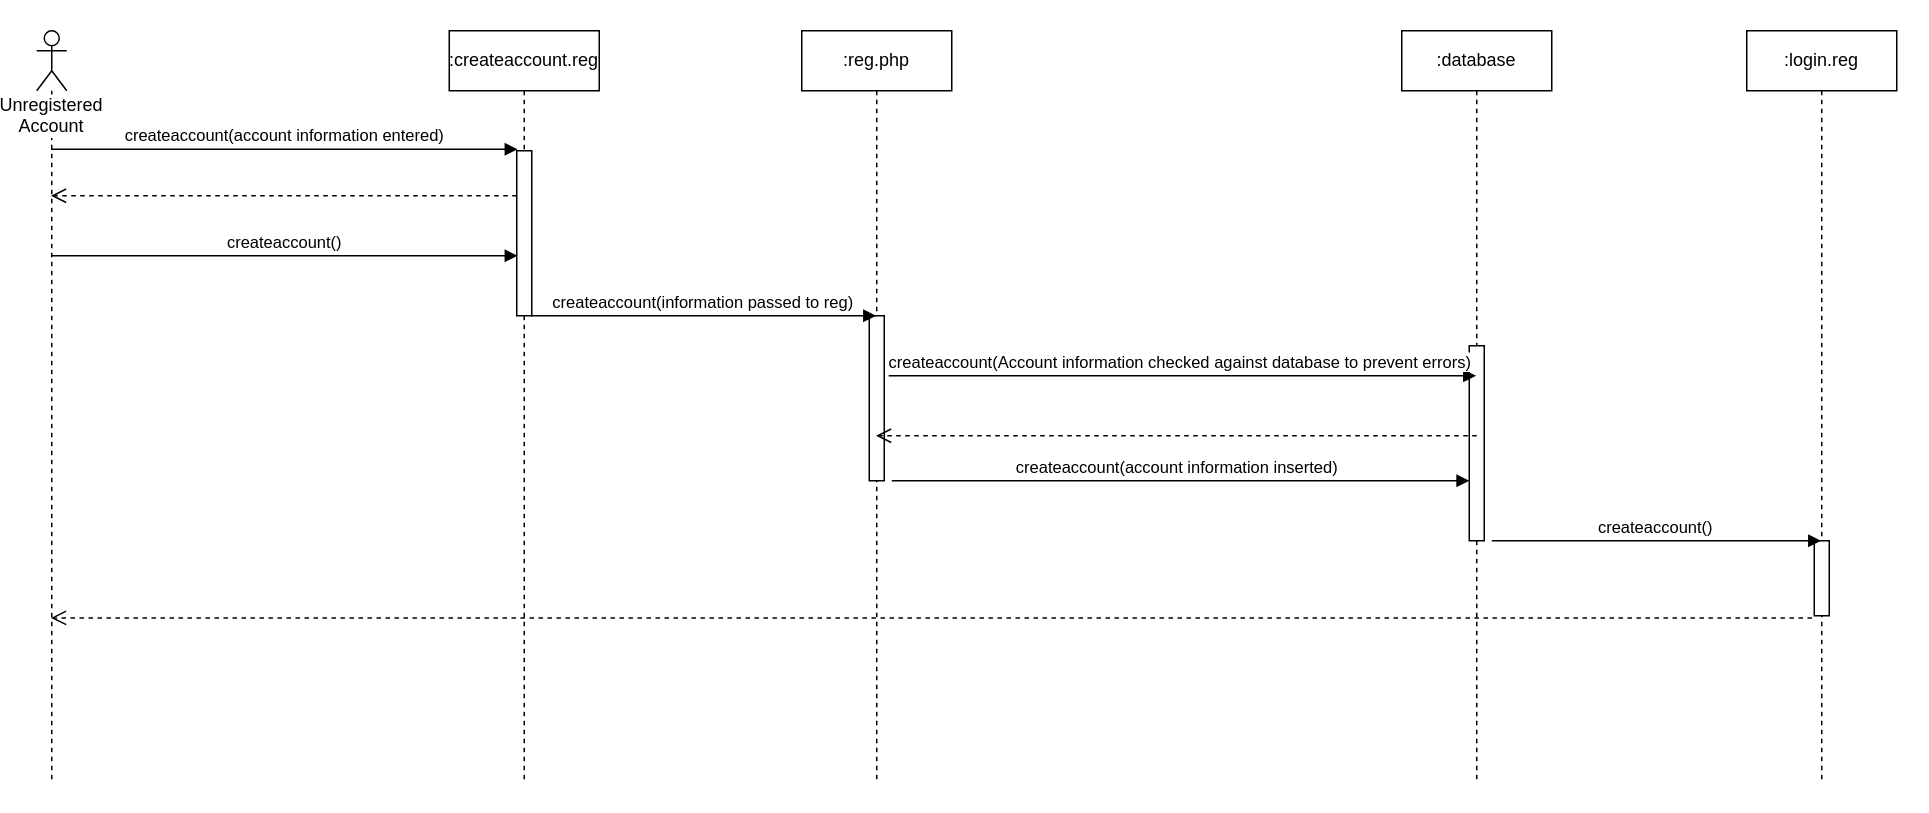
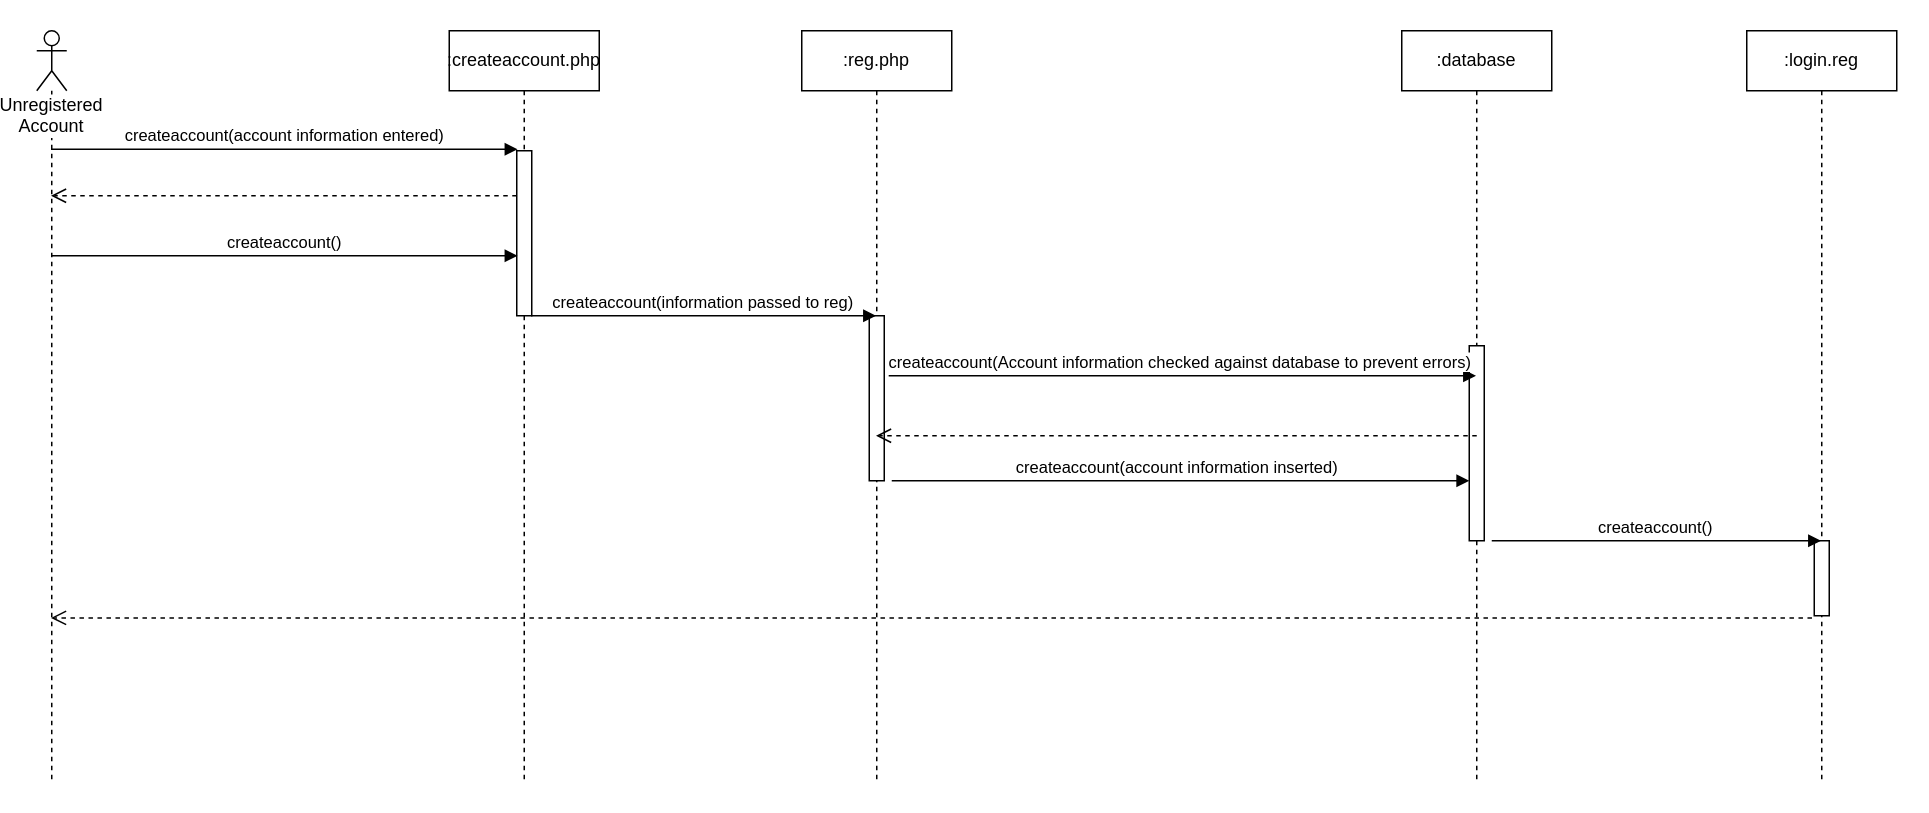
(524, 61) -> (524, 61)
